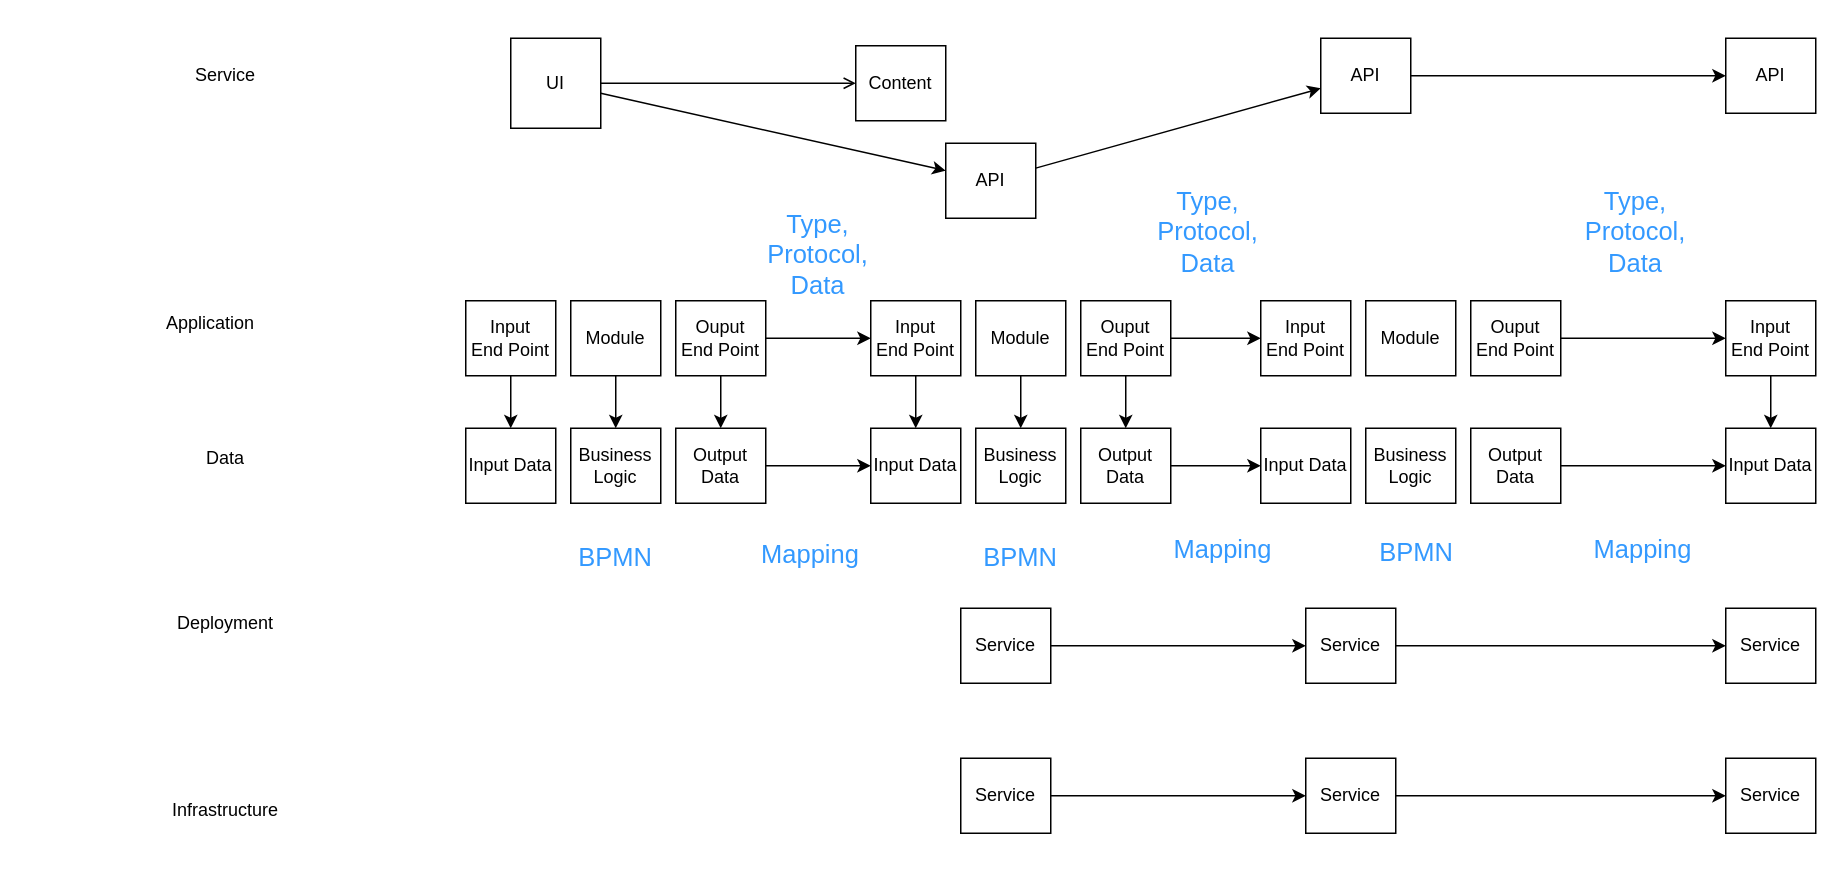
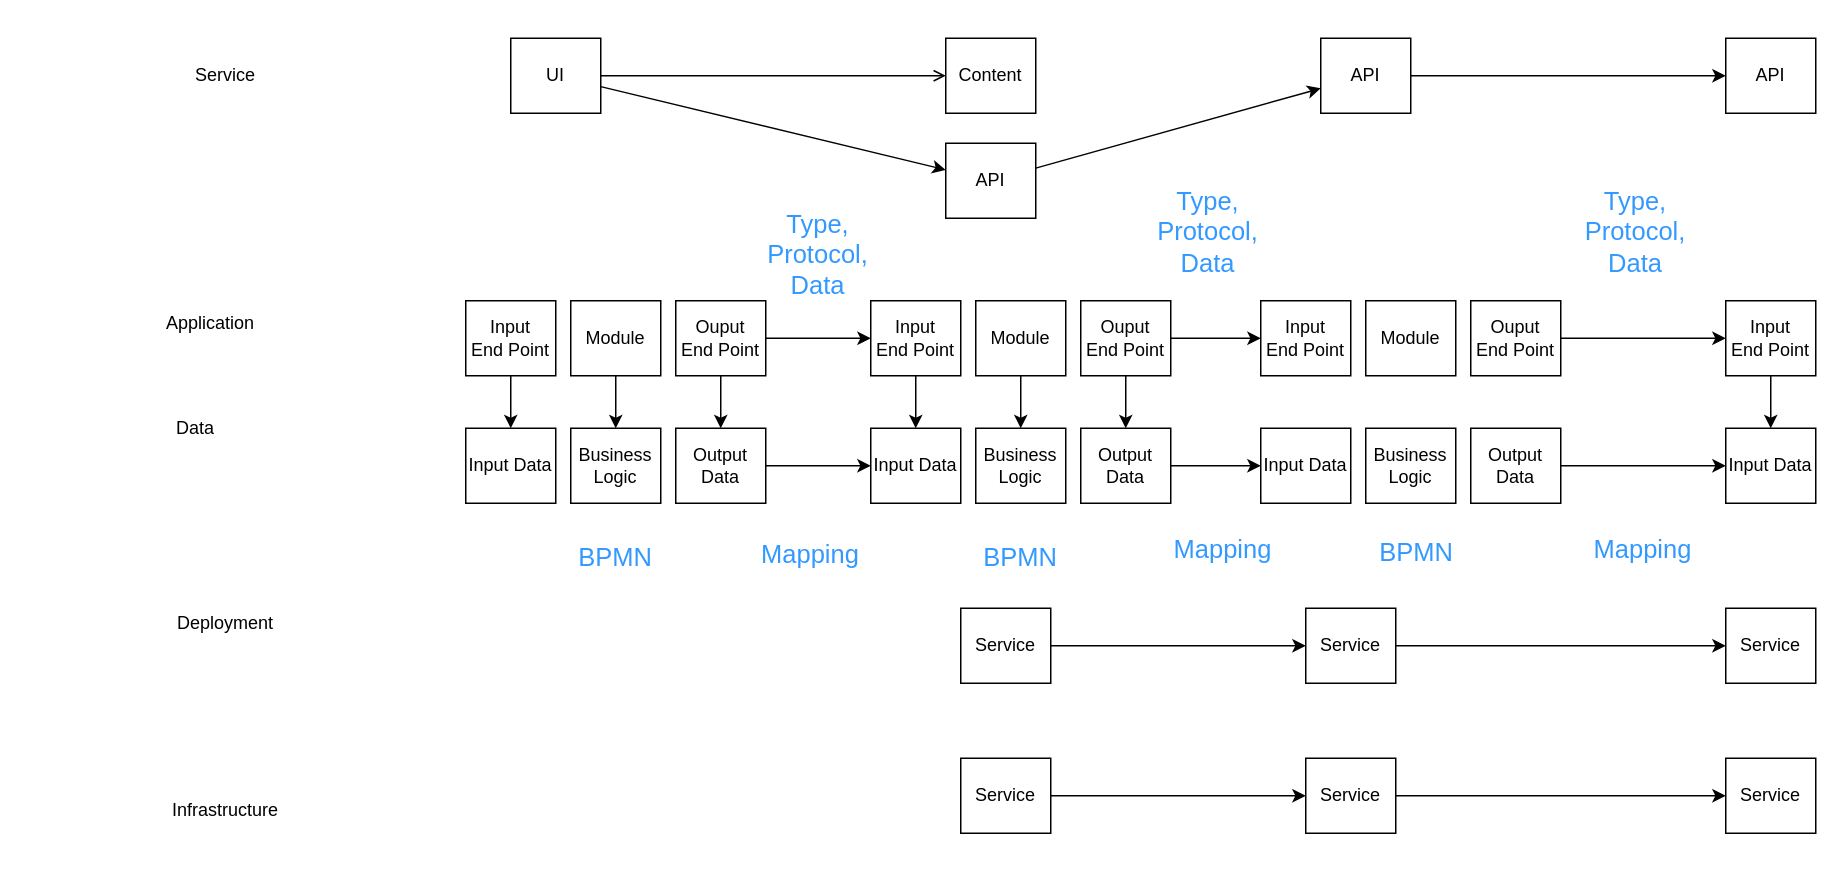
(556, 83) -> (556, 76)
(901, 83) -> (991, 76)
(226, 458) -> (196, 428)
